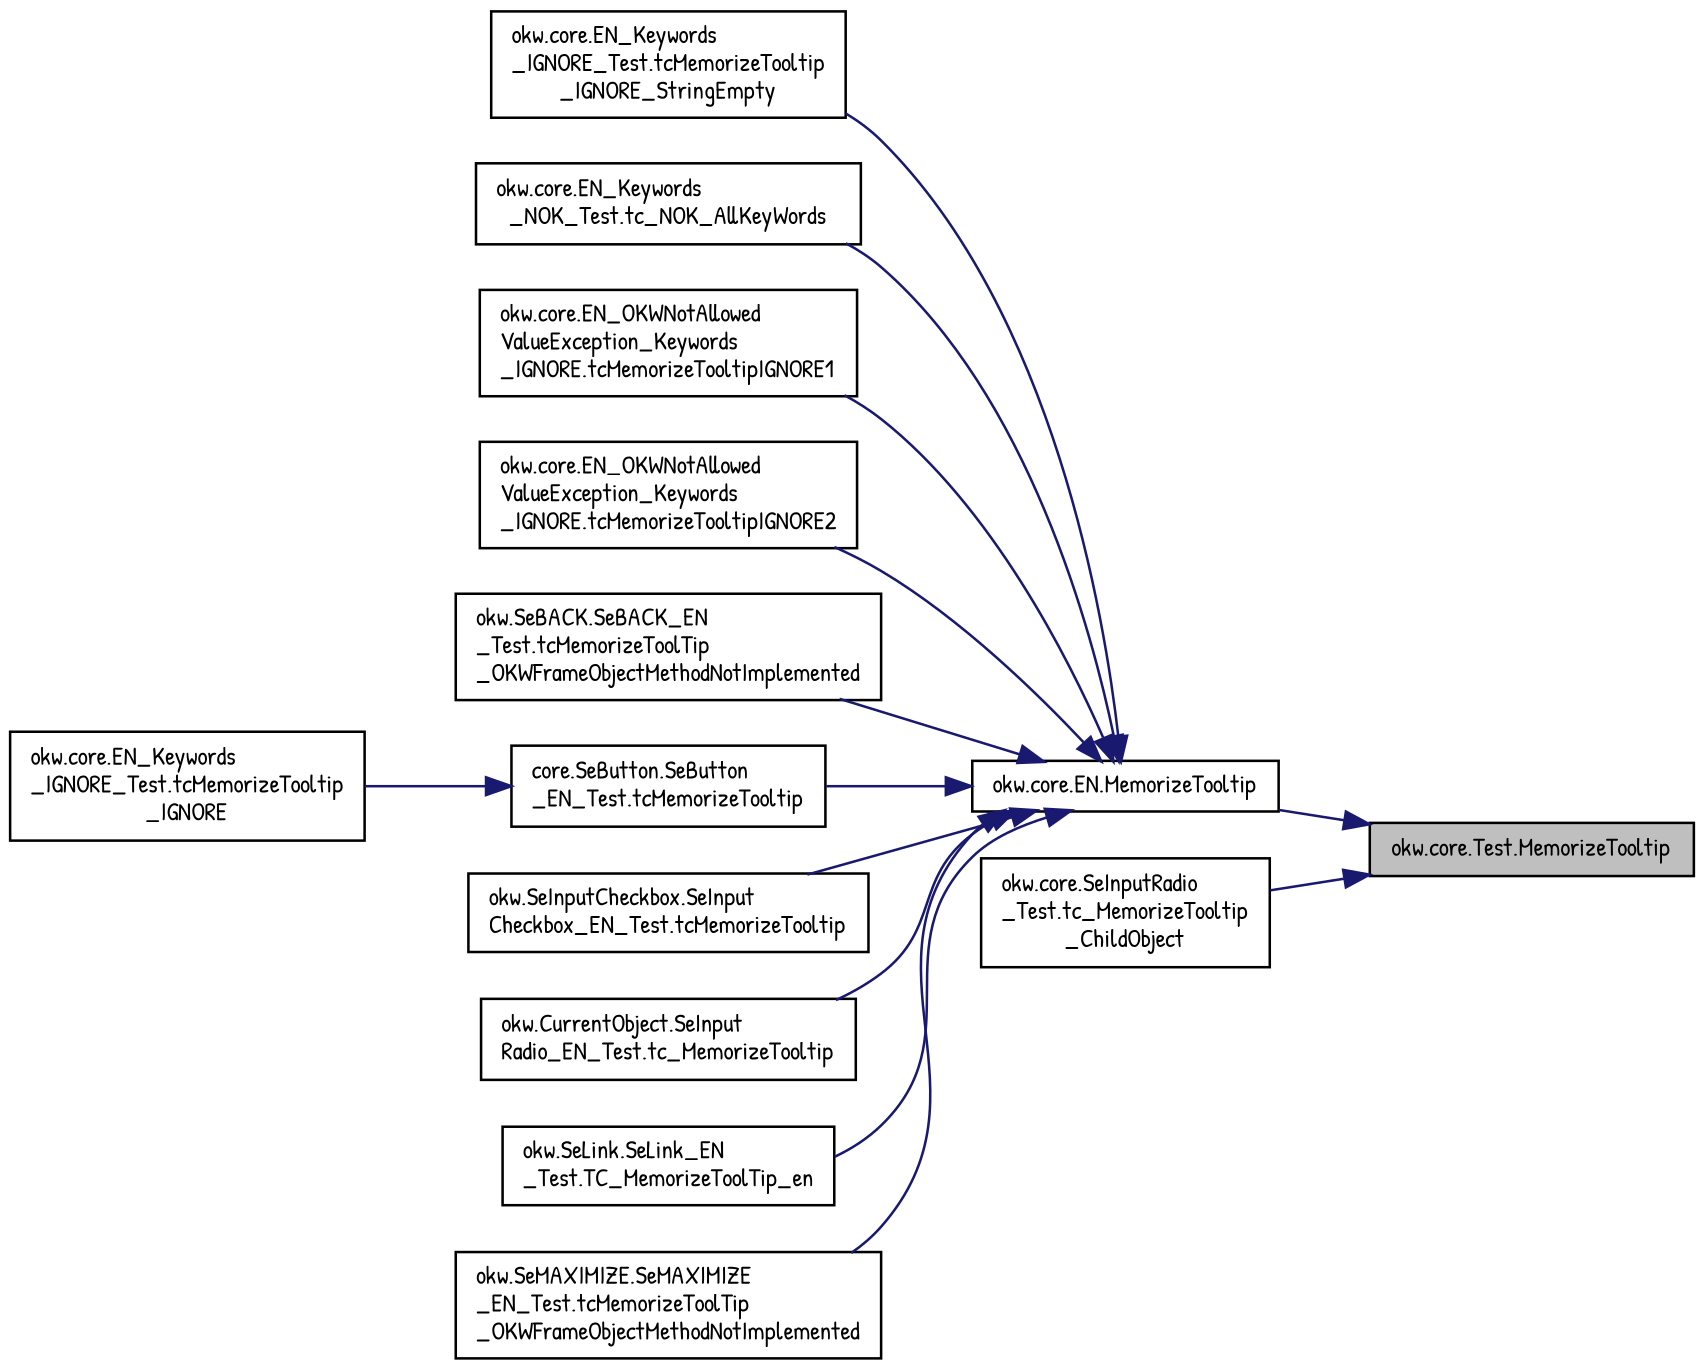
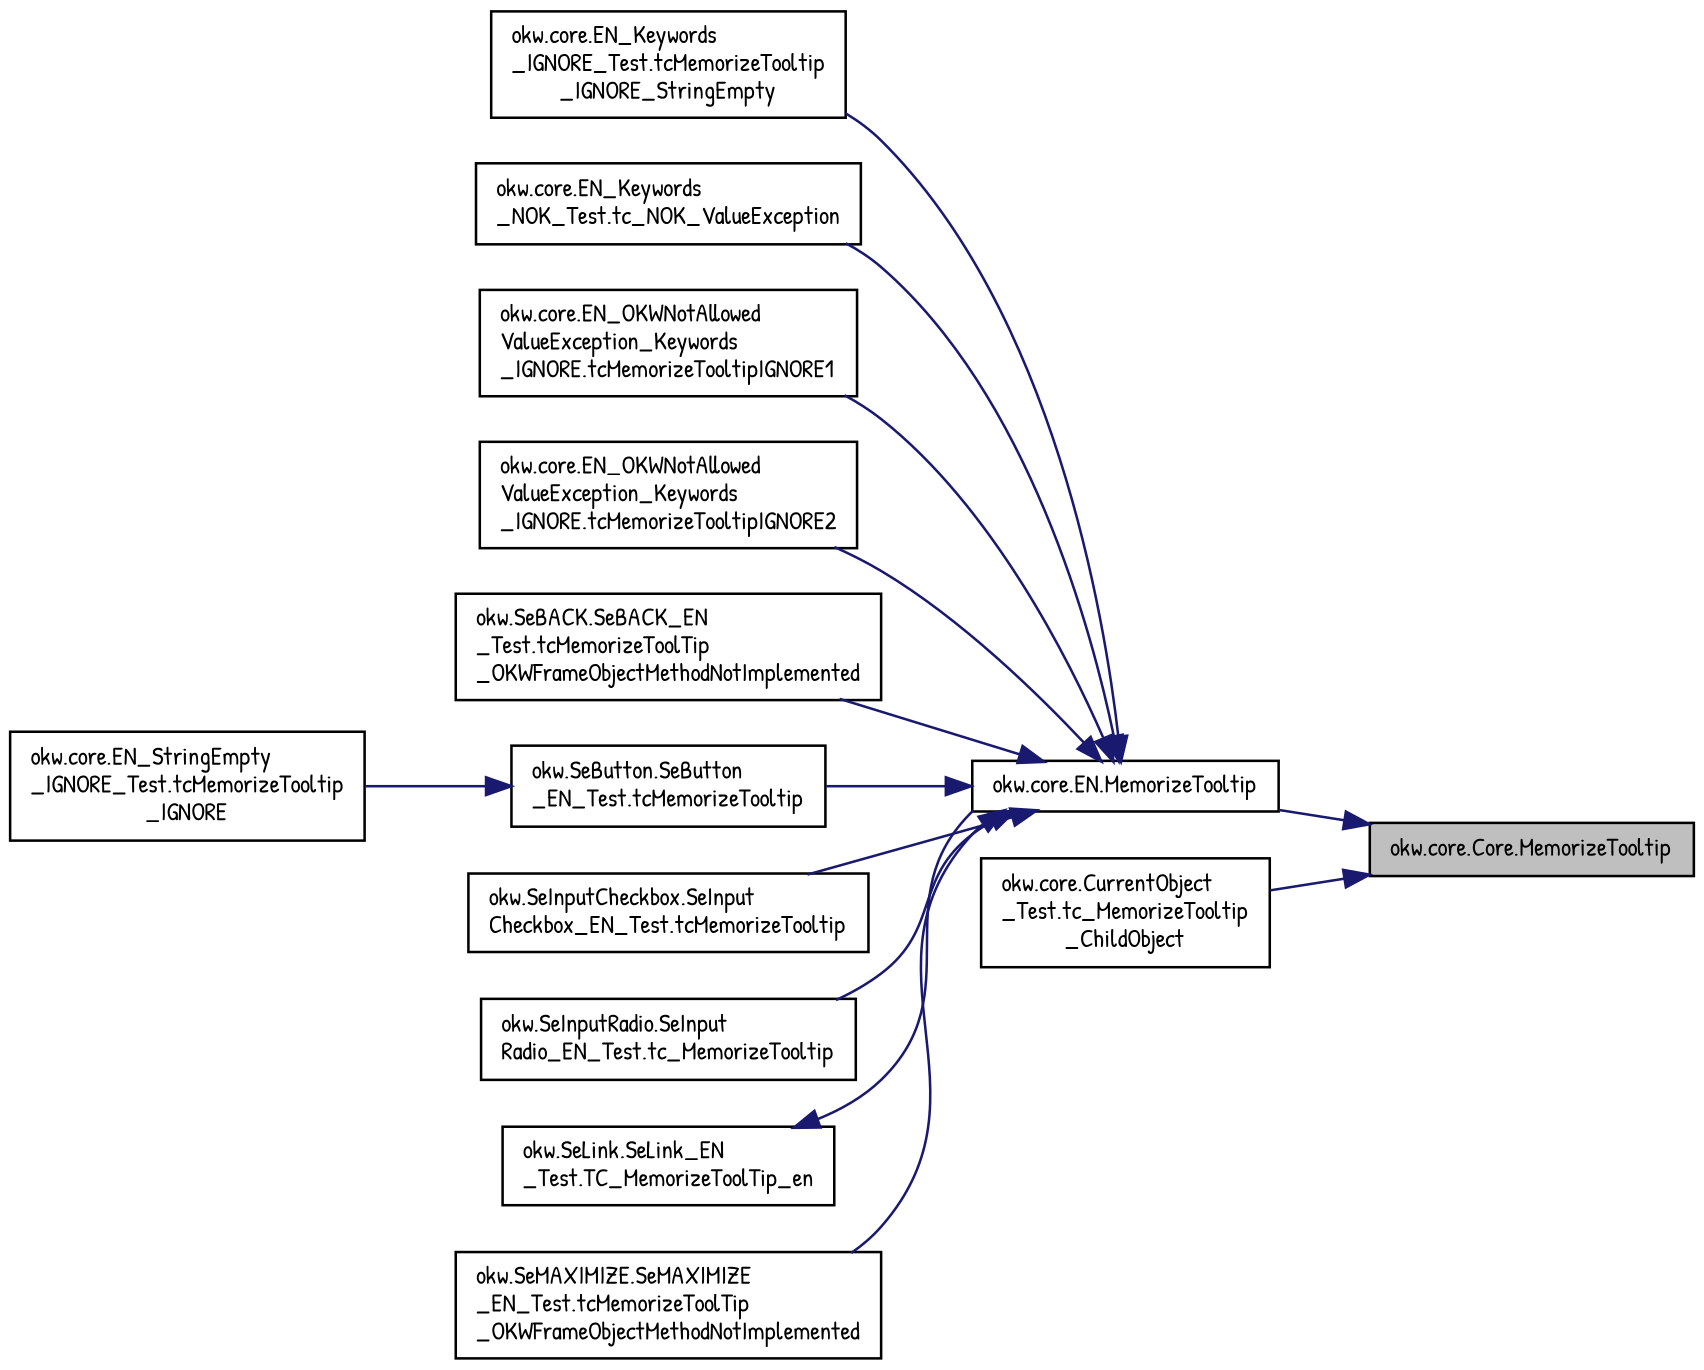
(668, 204) -> (668, 204)
(187, 786) -> (187, 786)
(668, 786) -> (668, 786)
(1532, 849) -> (1532, 849)
(1125, 913) -> (1125, 913)
(668, 1039) -> (668, 1039)
(911, 1083) -> (909, 1044)
